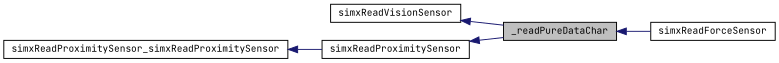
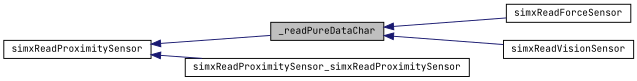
(487, 23) -> (449, 40)
(310, 49) -> (181, 57)
